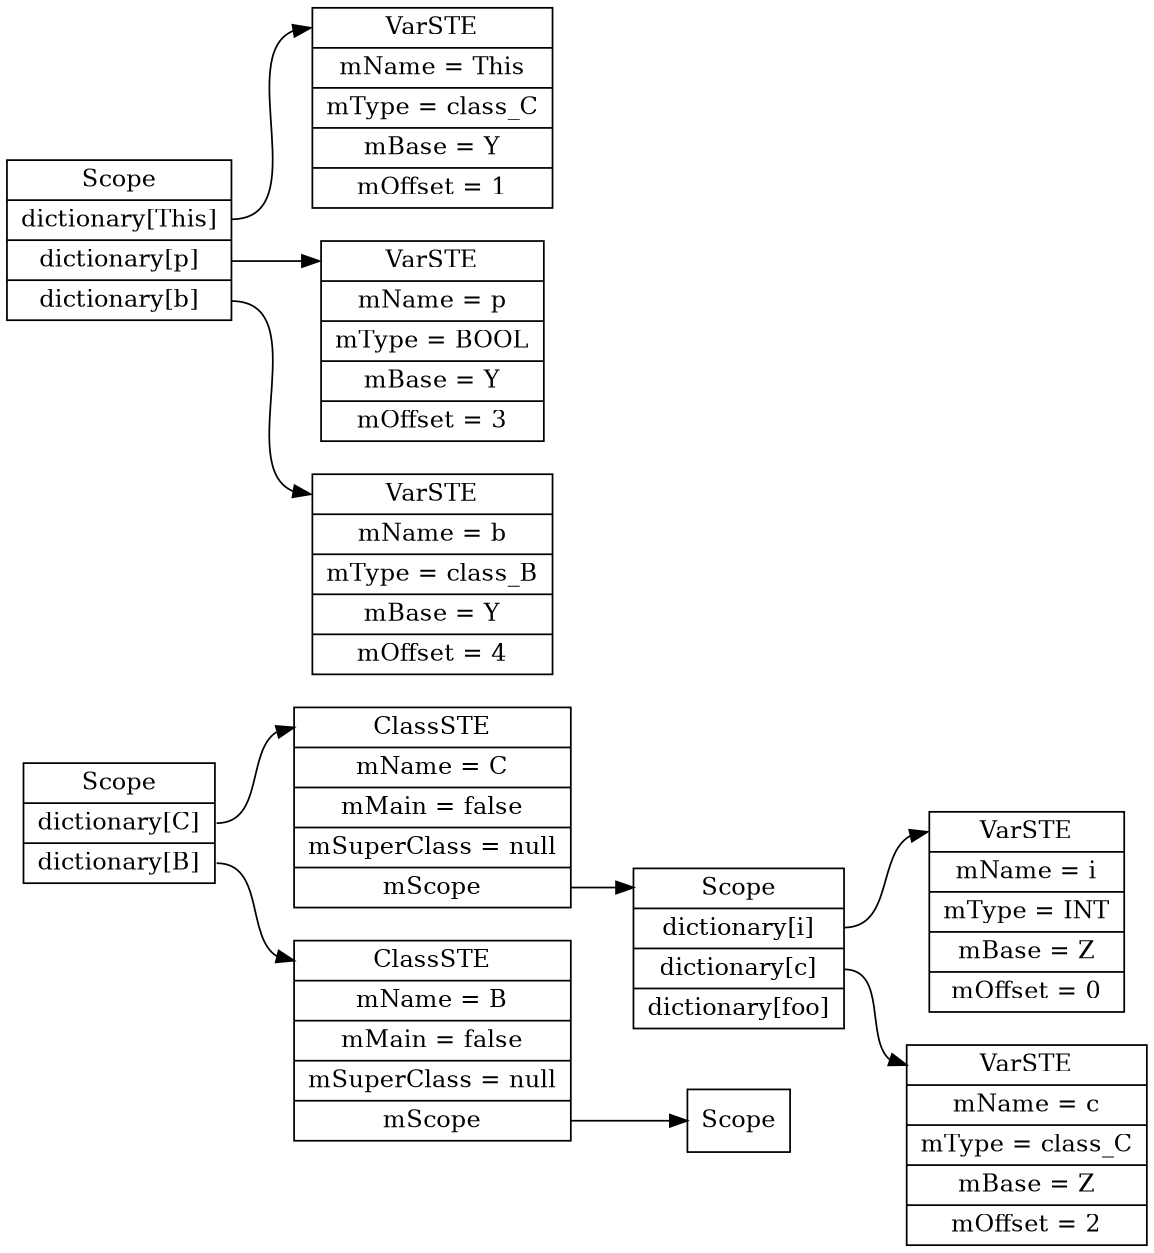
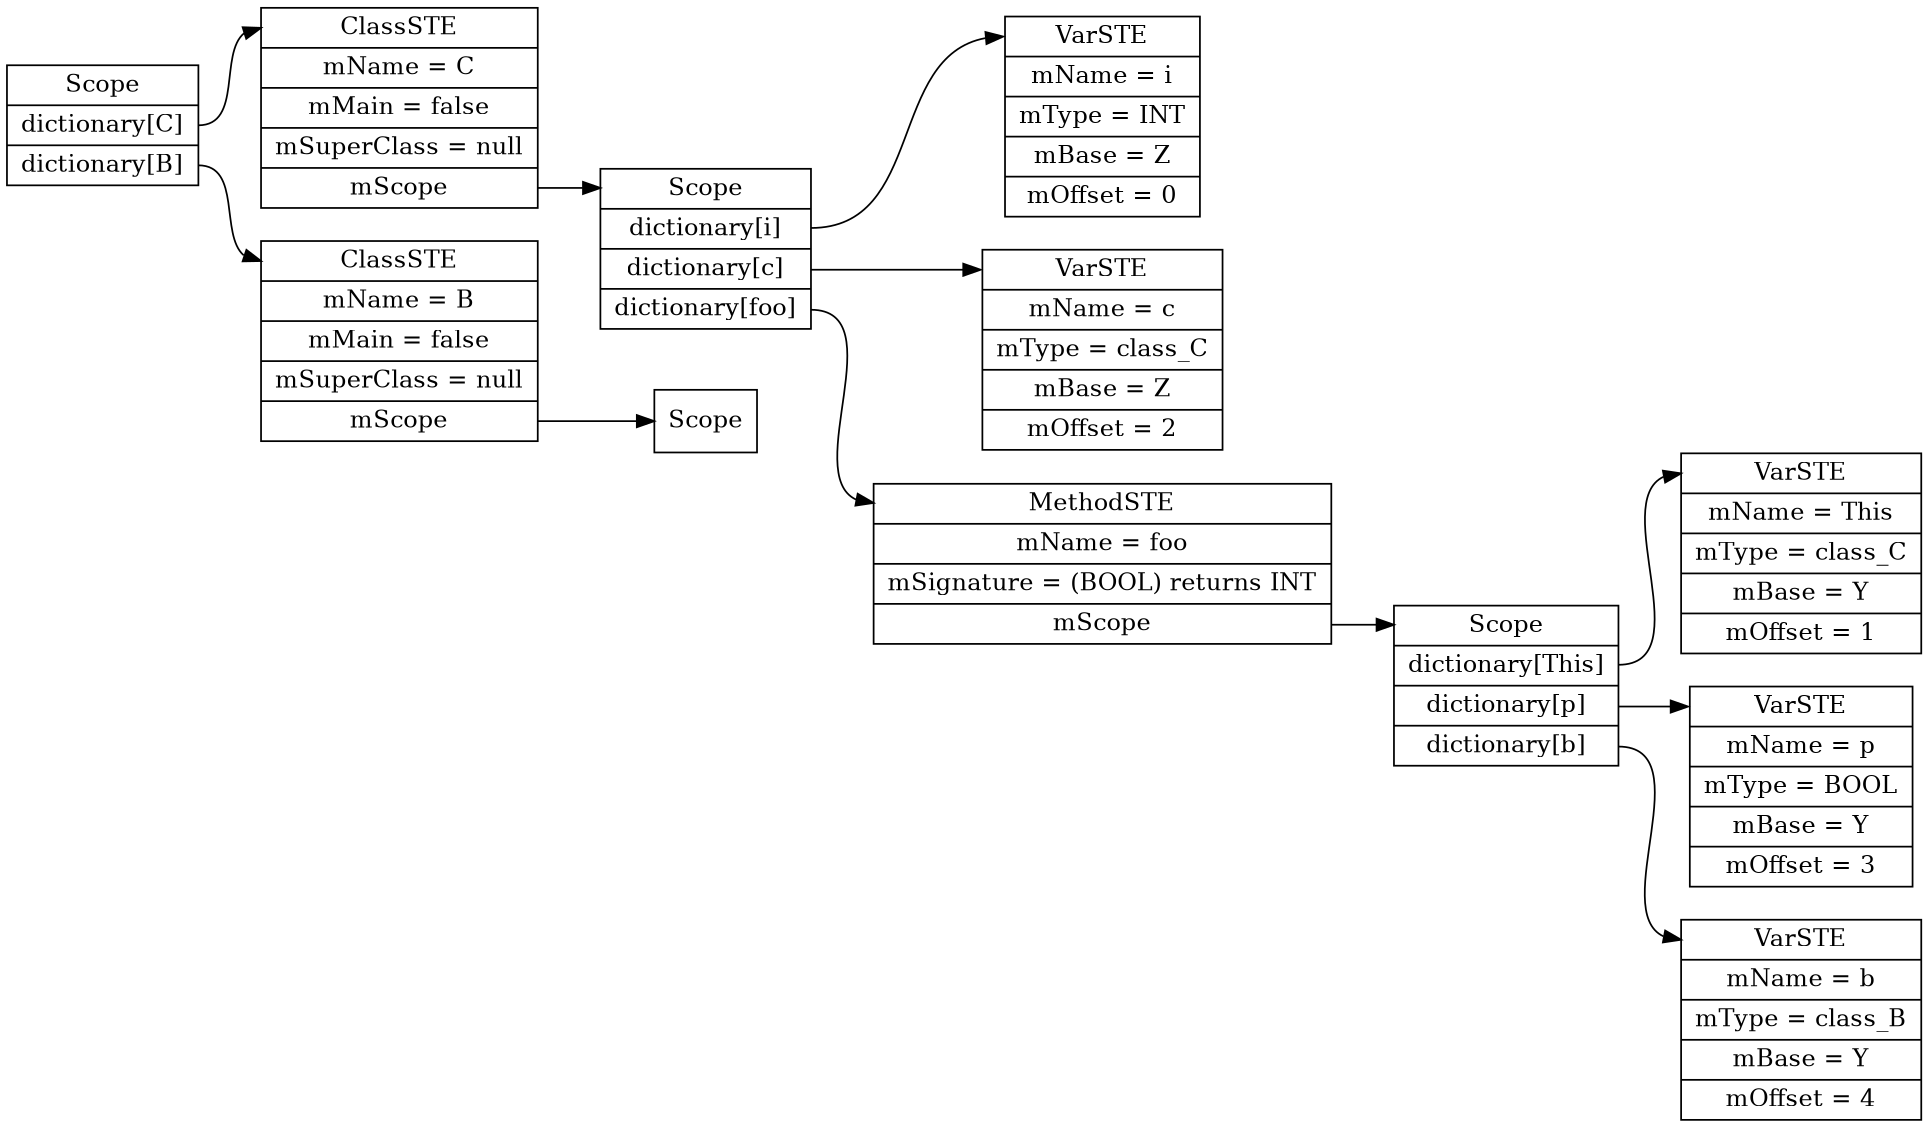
none -> (1102, 564)
